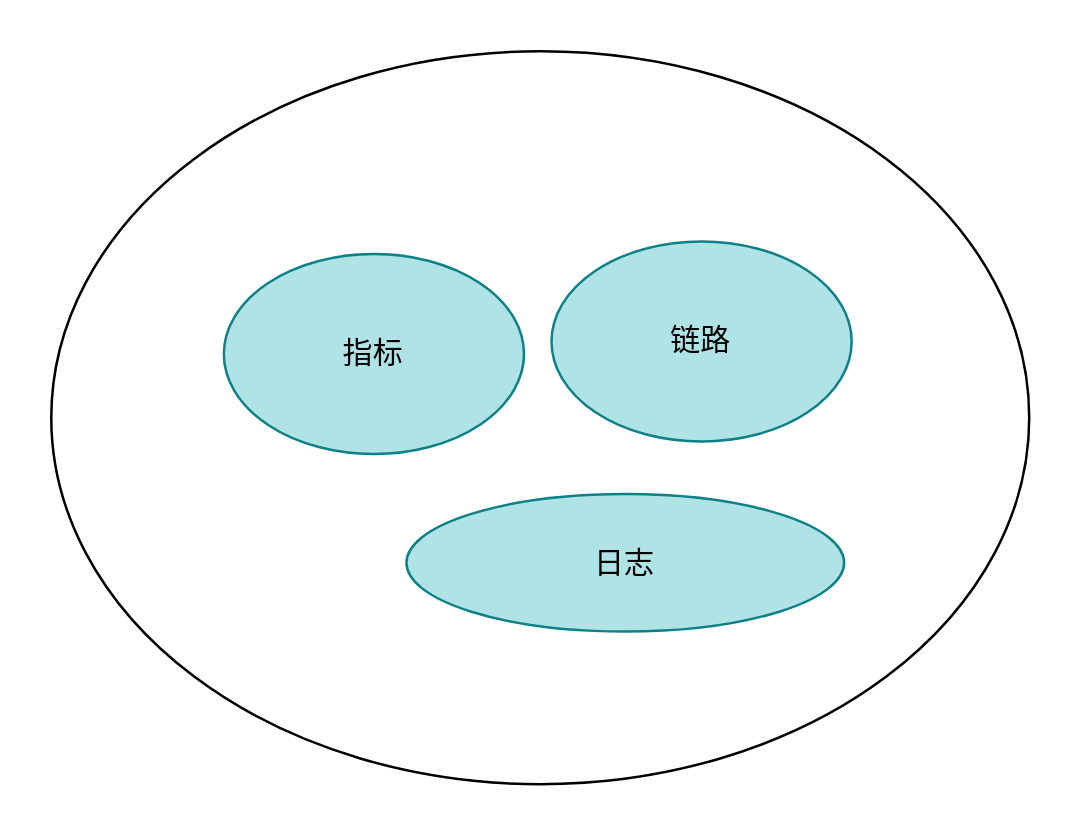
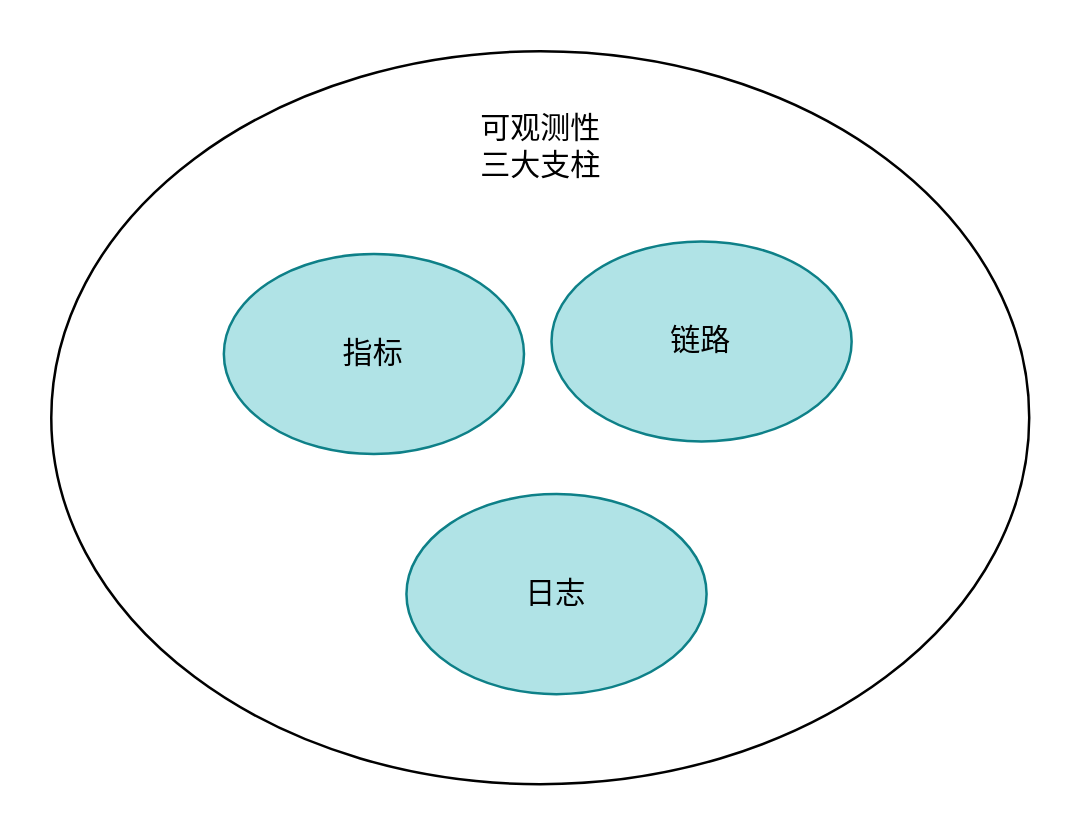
none -> (540, 146)
(625, 563) -> (556, 594)
